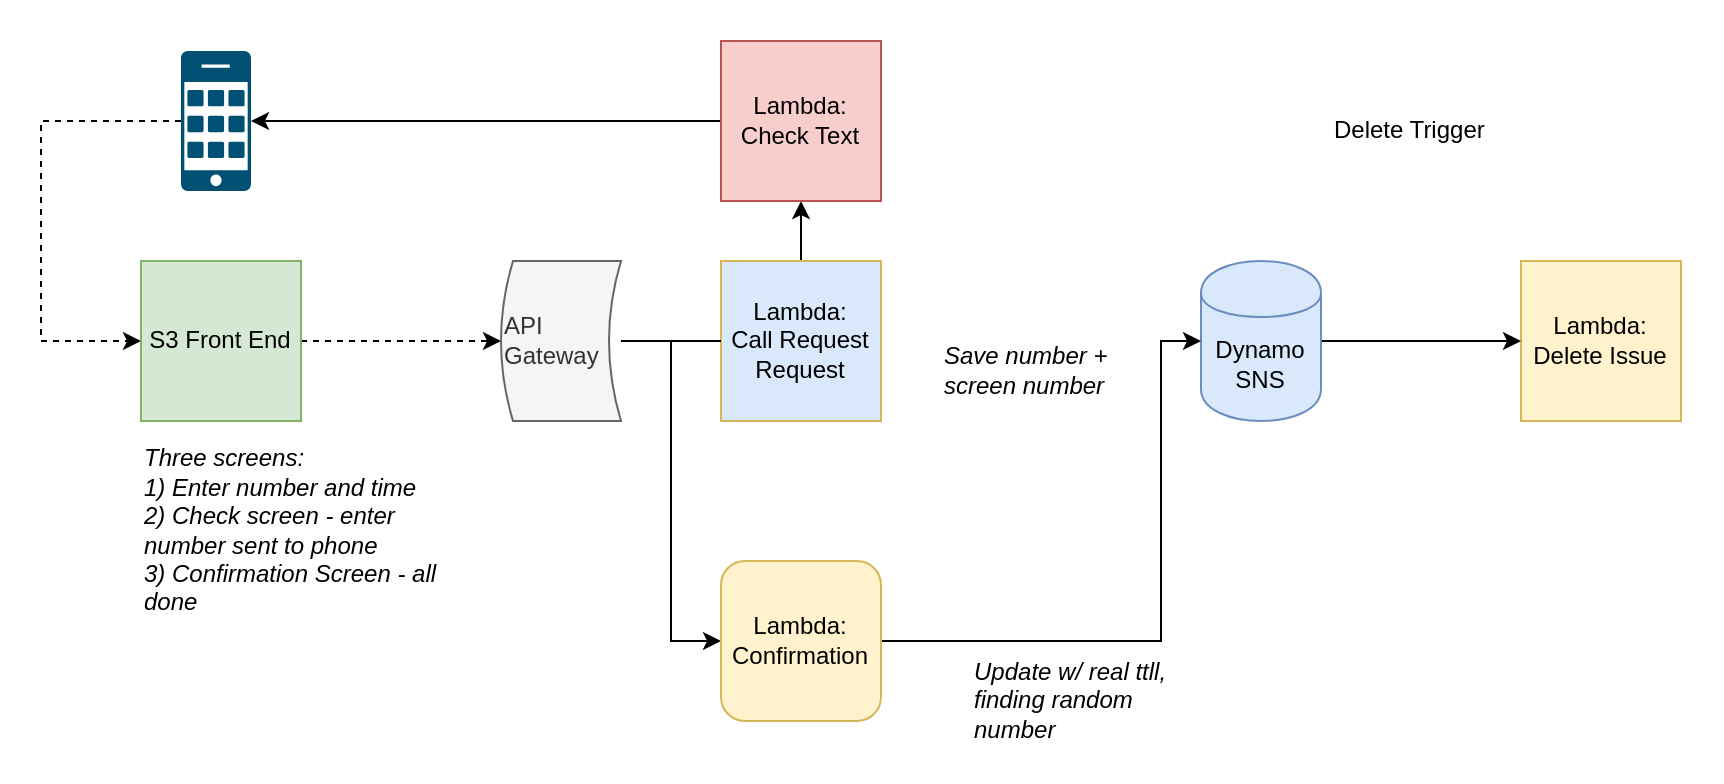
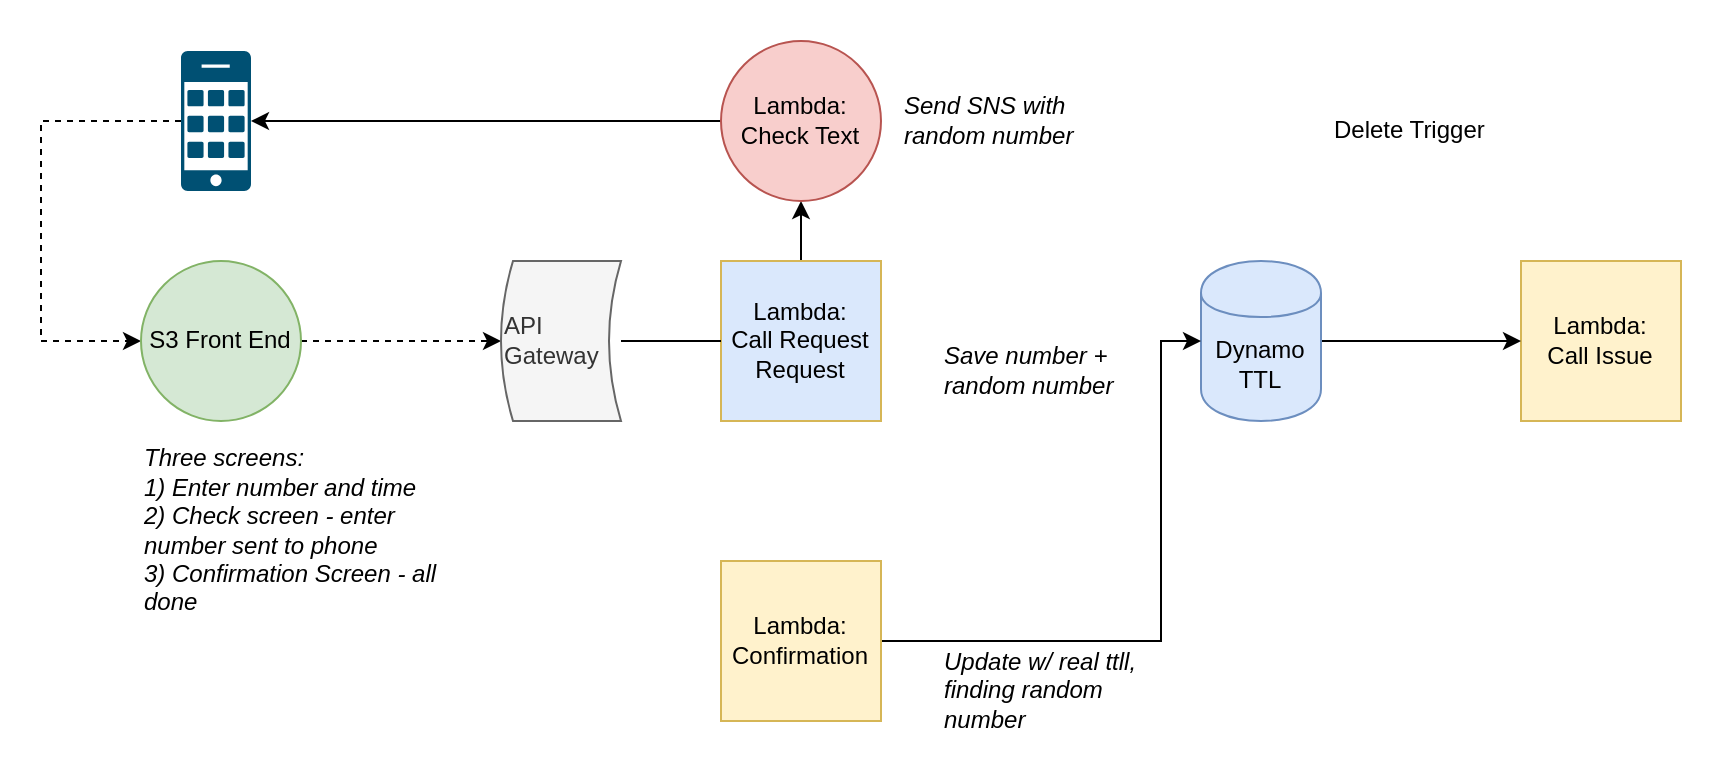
(801, 121) -> (801, 121)
none -> (1001, 121)
(221, 341) -> (221, 341)
(1601, 341) -> (1601, 341)
(1261, 365) -> (1261, 365)
(1053, 371) -> (1053, 371)
(671, 511) -> none
(801, 641) -> (801, 641)
(1081, 701) -> (1051, 691)
